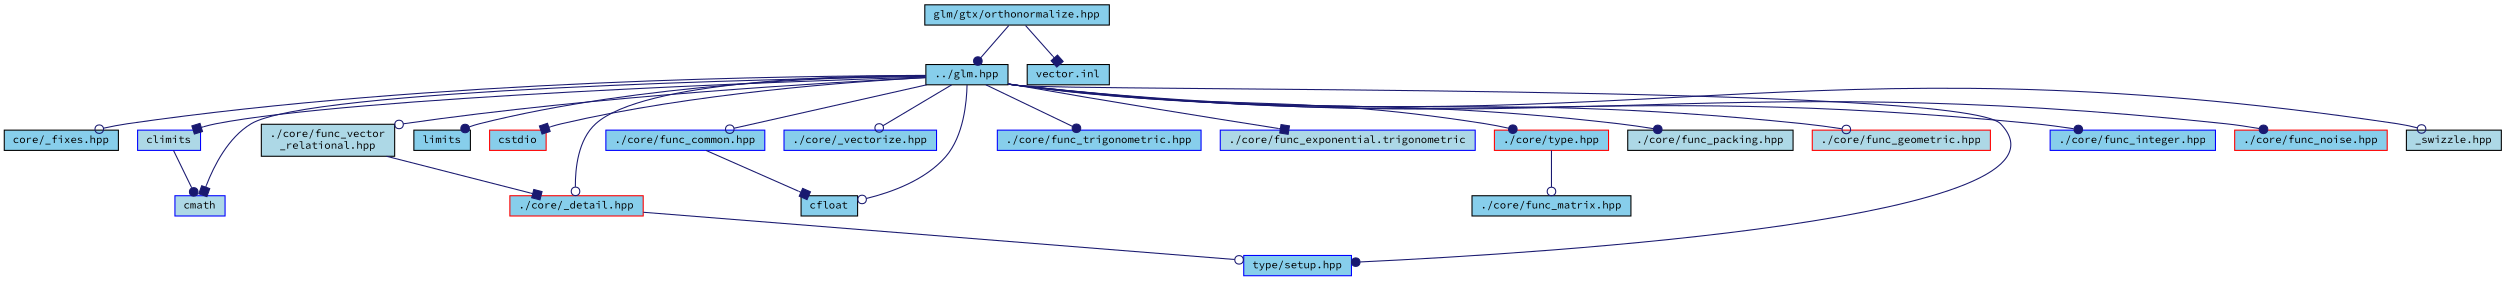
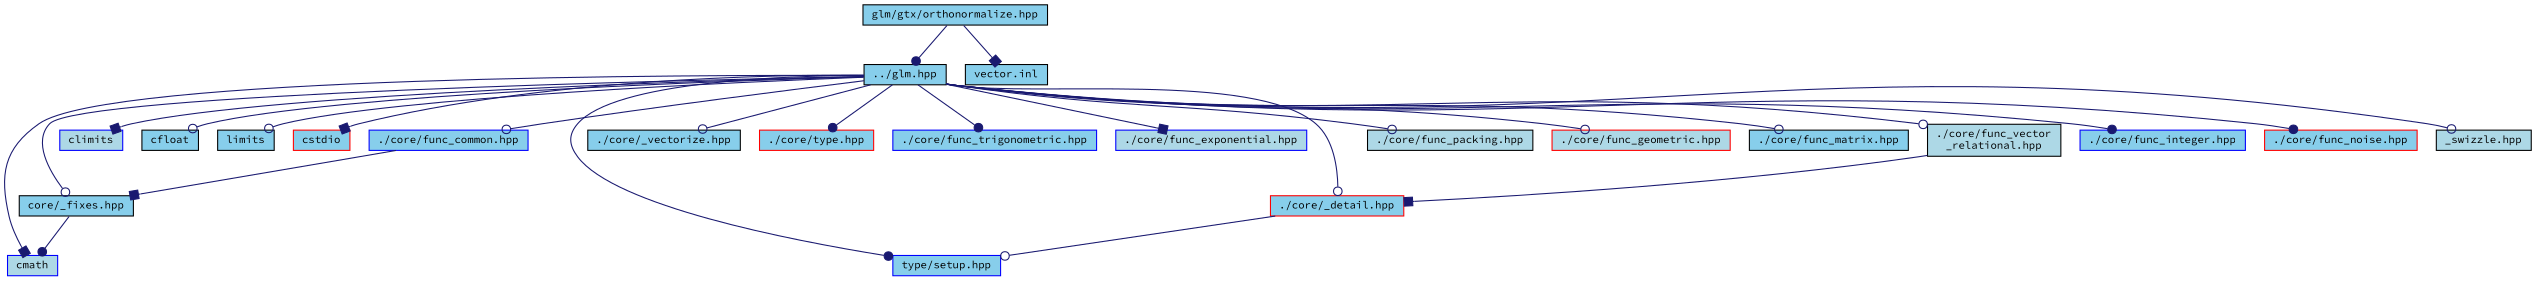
(696, 88) -> (567, 92)
(1331, 106) -> (1267, 114)
(860, 140) -> (664, 140)
(1348, 140) -> (1211, 140)
(183, 169) -> (57, 232)
(1551, 169) -> (1360, 106)
(752, 171) -> (268, 172)
